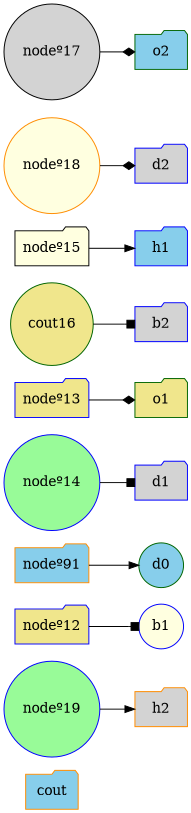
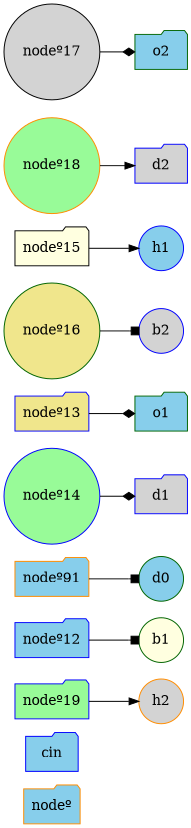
(52, 166) -> (52, 166)
(111, 166) -> (112, 166)
(161, 248) -> (161, 248)
(52, 324) -> (52, 331)
(161, 324) -> (161, 331)
(161, 400) -> (161, 414)
(112, 483) -> (111, 496)
(109, 565) -> (109, 579)
(52, 626) -> (52, 640)
(161, 626) -> (161, 640)
(52, 709) -> (52, 701)
(161, 709) -> (161, 701)
none -> (52, 754)
(52, 792) -> (52, 806)
